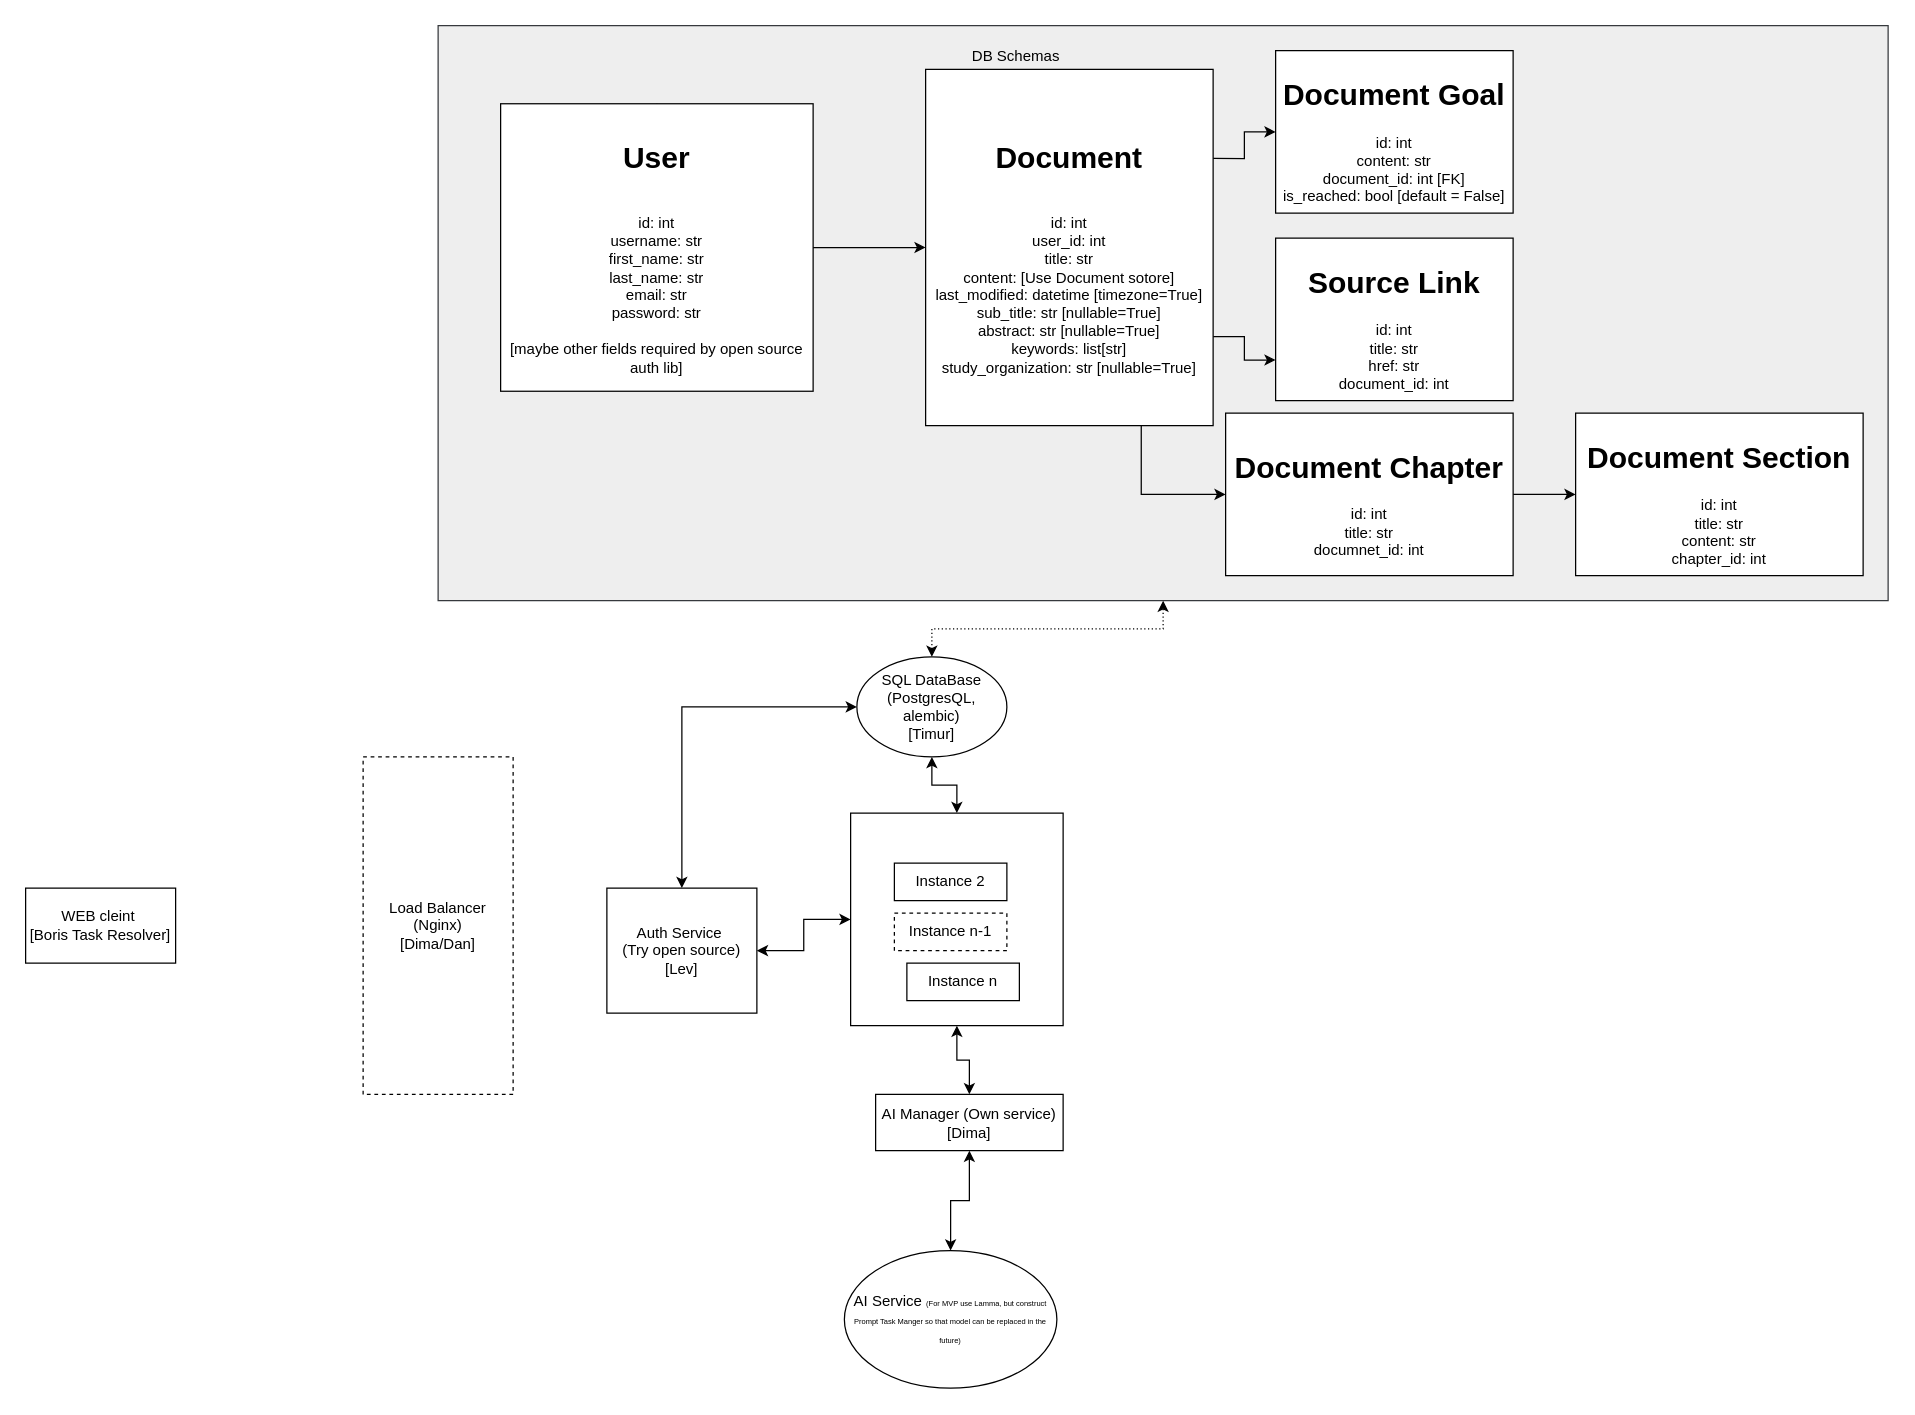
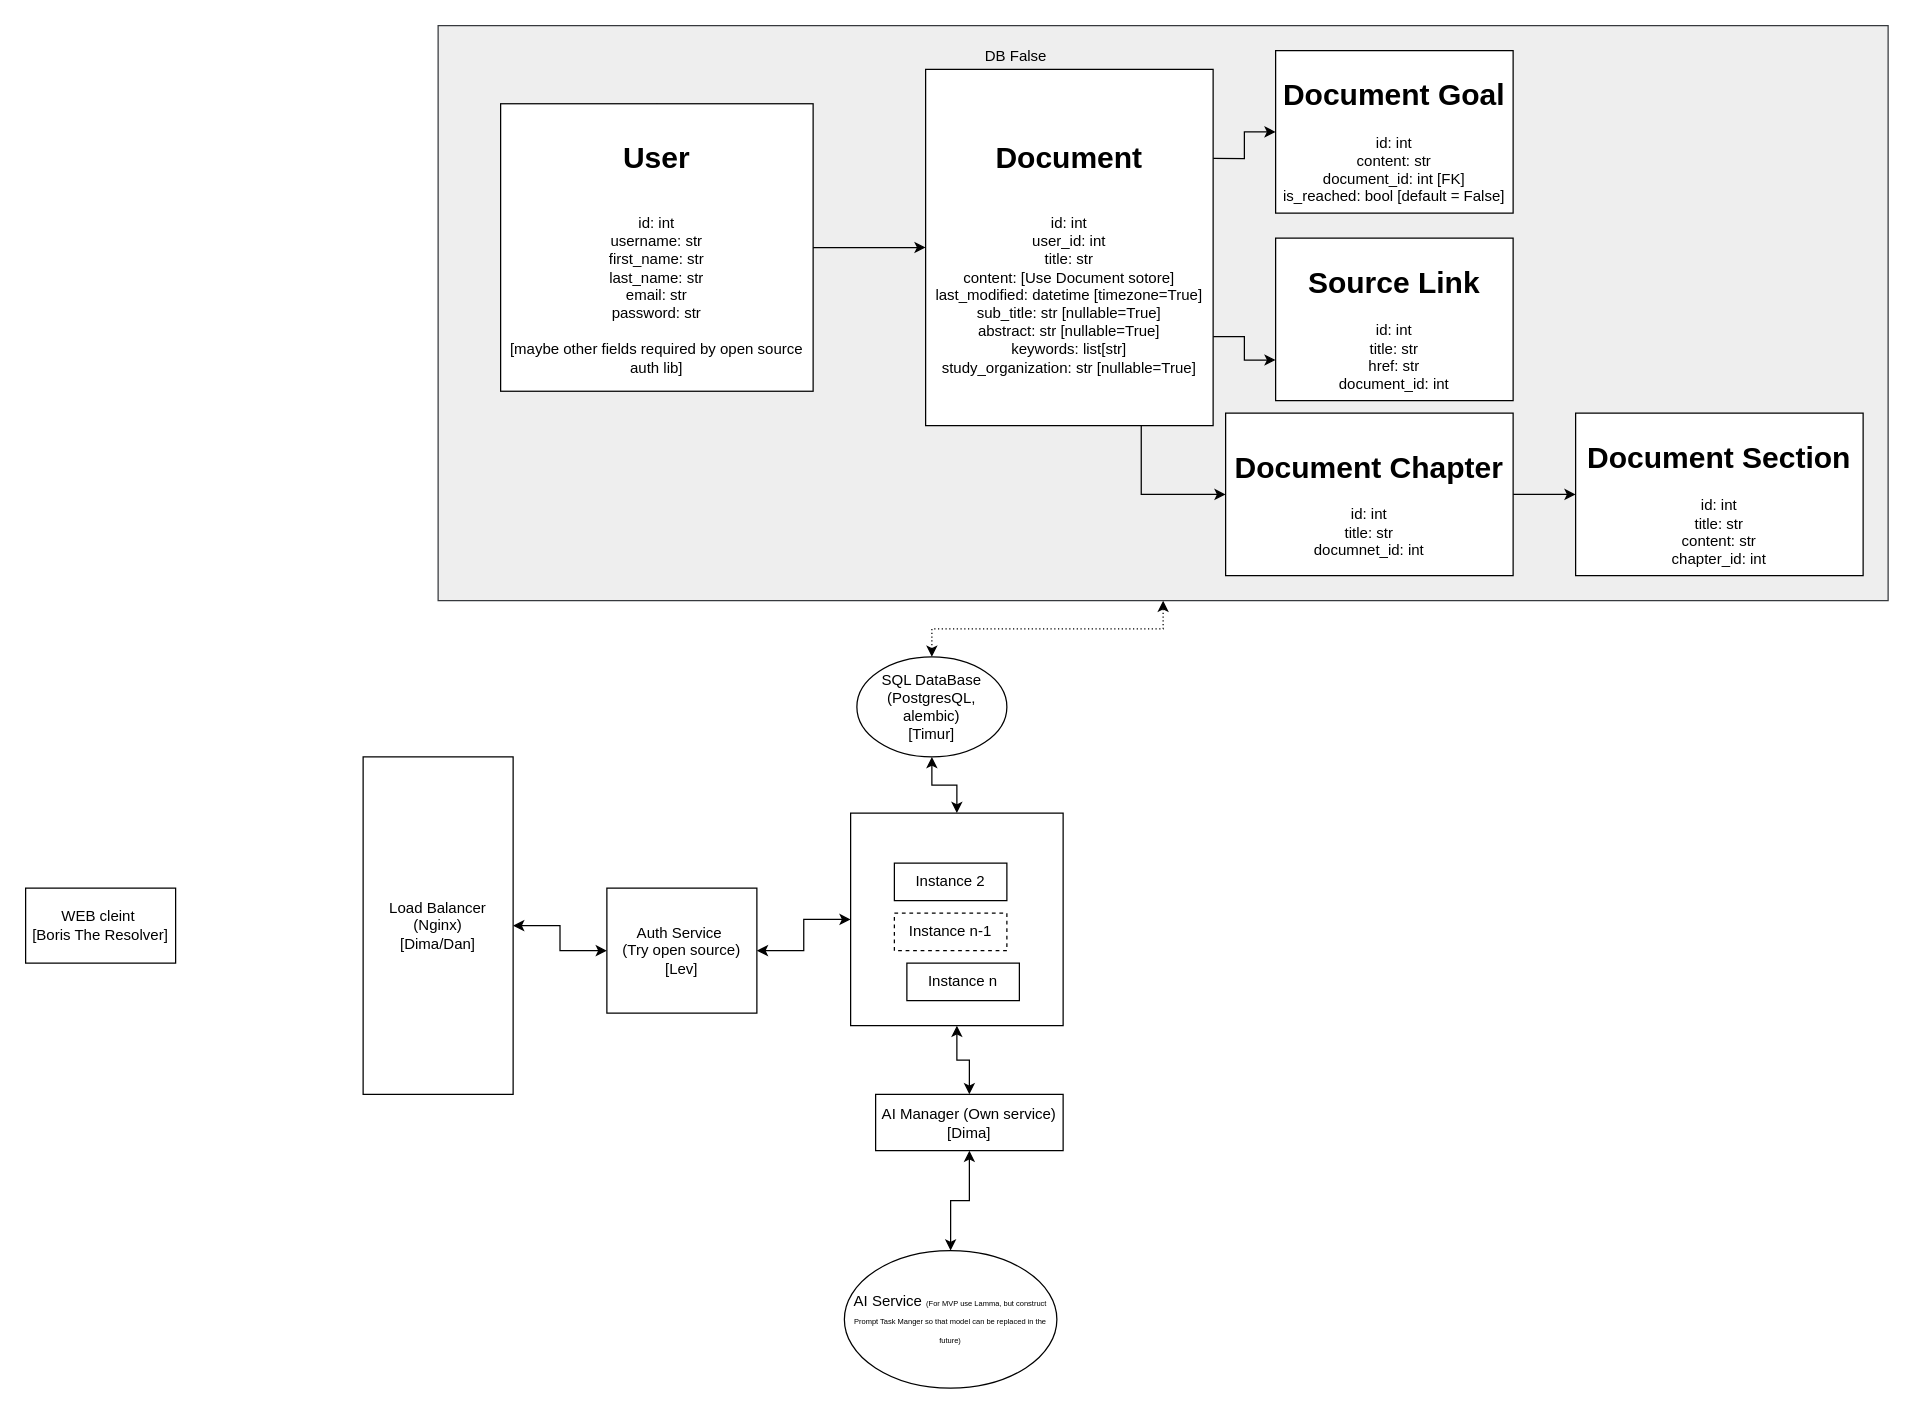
(1016, 57) -> (1016, 57)
(682, 710) -> none
(101, 926) -> (101, 926)
(438, 926) -> (438, 926)
none -> (560, 938)
